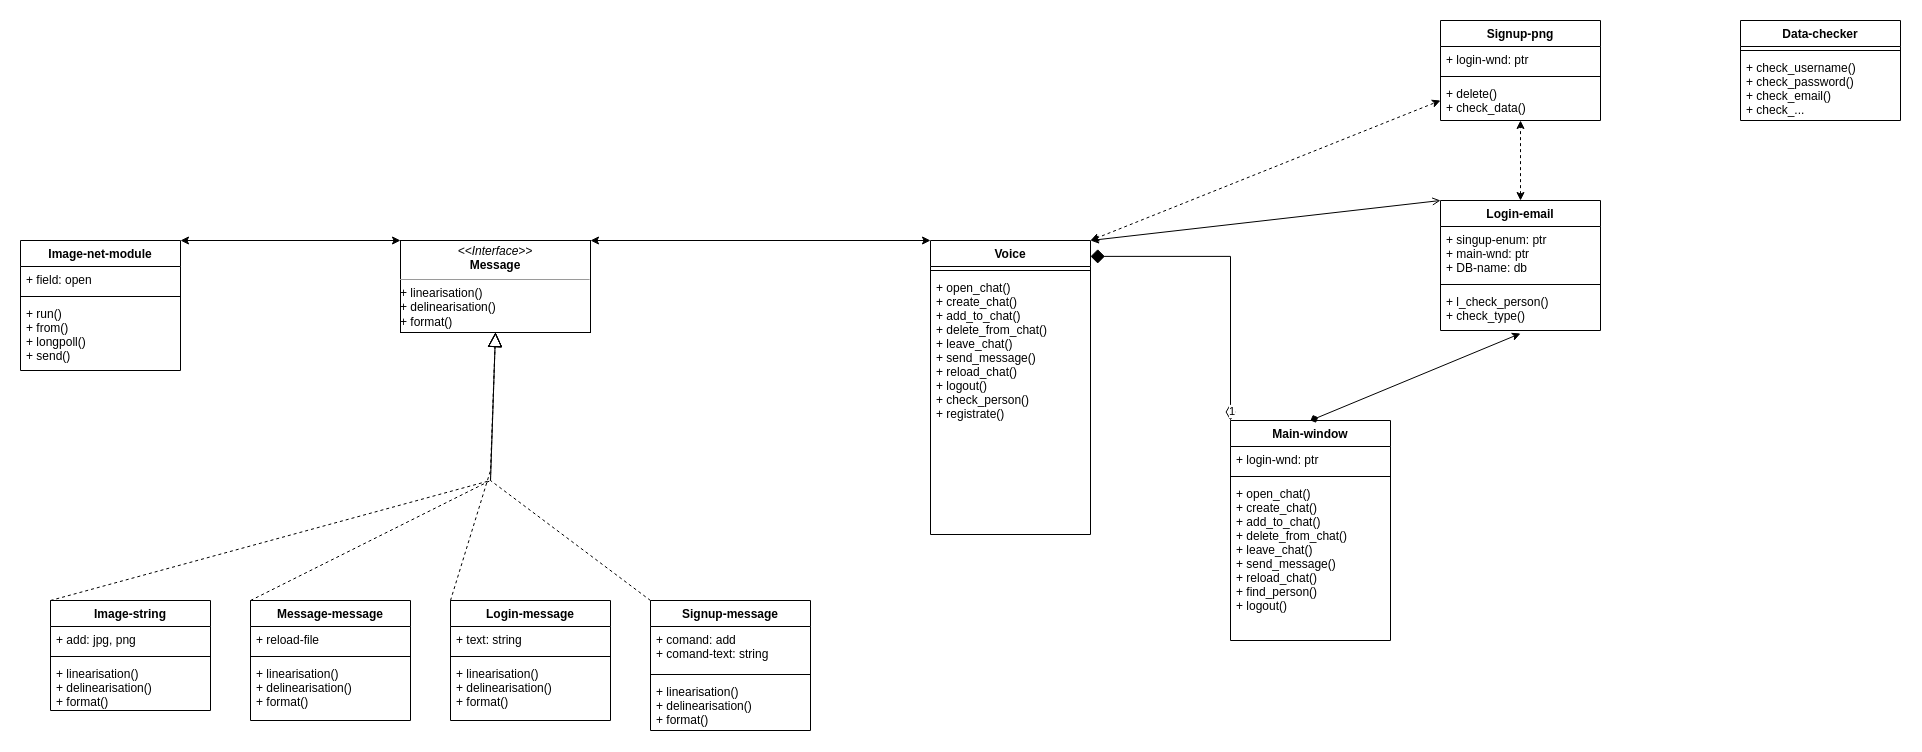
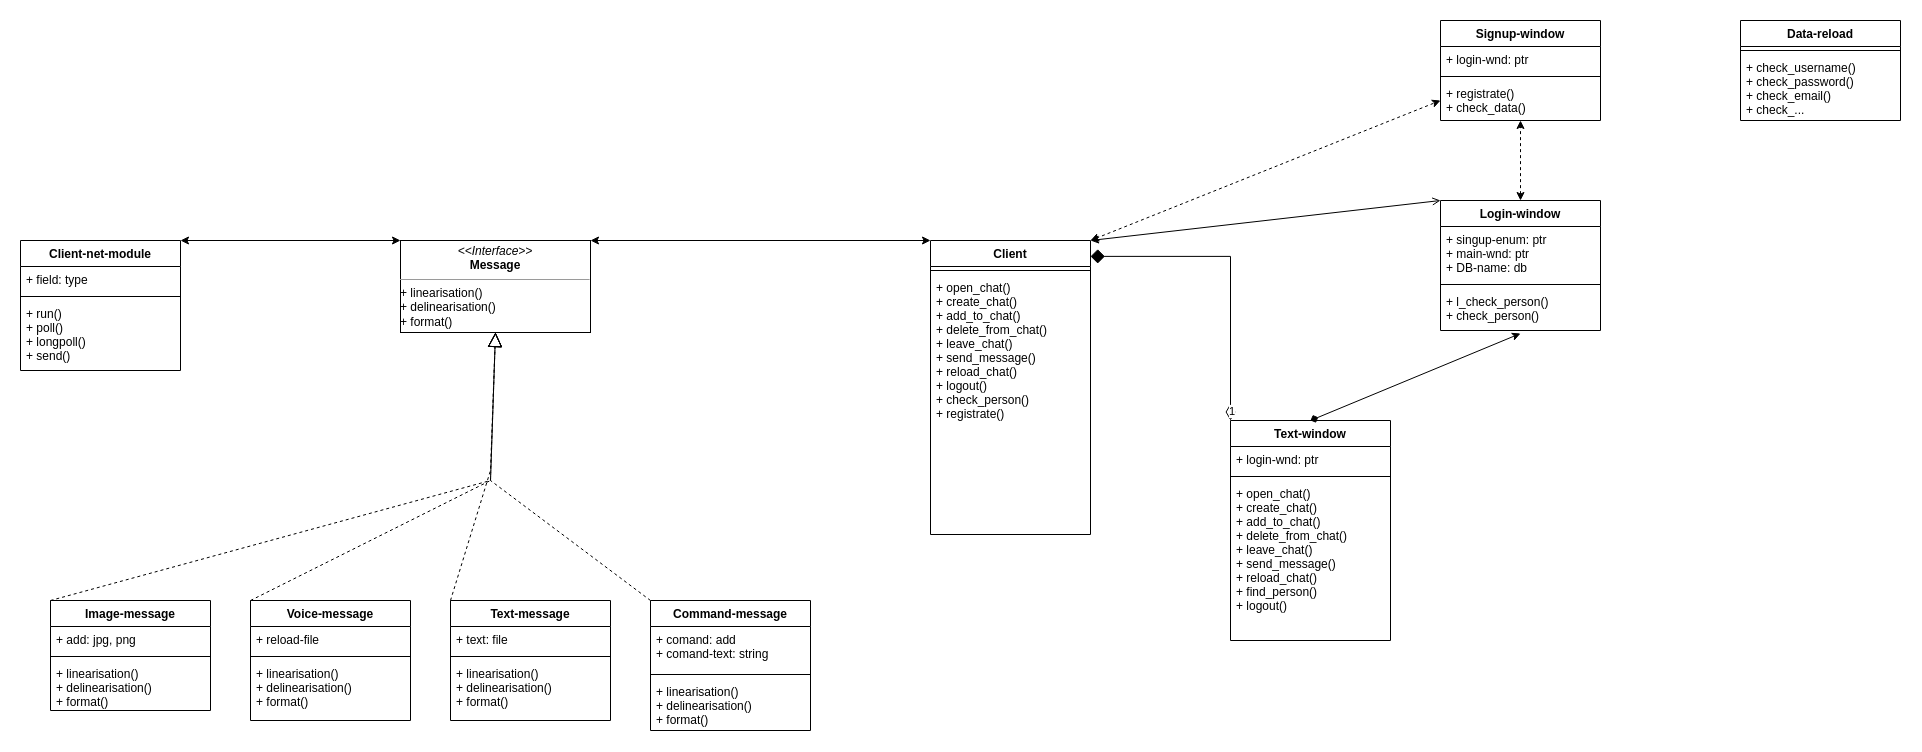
(1520, 34) -> (1520, 34)
(1820, 34) -> (1820, 34)
(1476, 94) -> (1490, 94)
(1520, 214) -> (1520, 214)
(100, 254) -> (100, 254)
(1010, 254) -> (1010, 254)
(62, 280) -> (62, 280)
(1503, 302) -> (1503, 302)
(48, 314) -> (48, 314)
(1310, 434) -> (1310, 434)
(130, 614) -> (130, 614)
(330, 614) -> (330, 614)
(530, 614) -> (530, 614)
(730, 614) -> (730, 614)
(497, 640) -> (489, 640)
